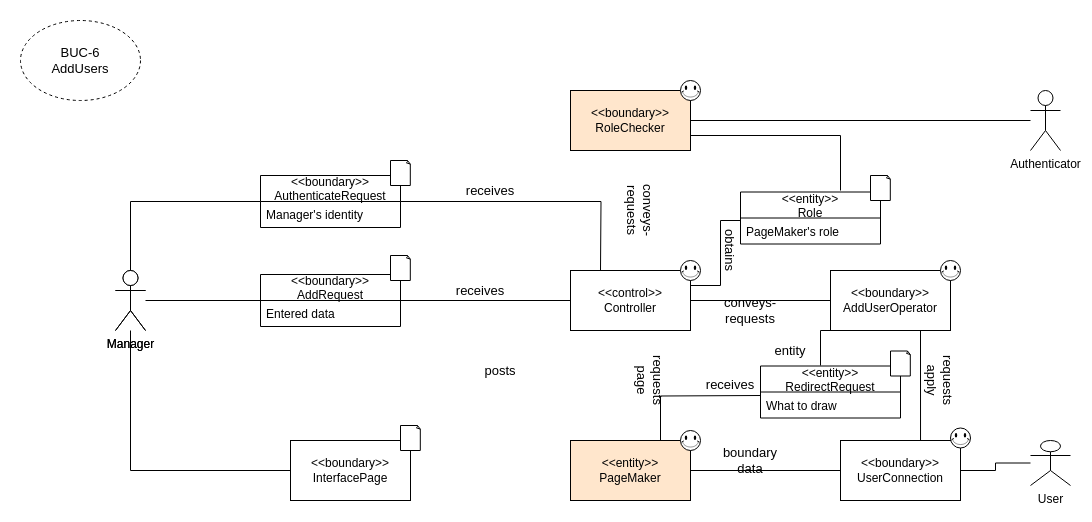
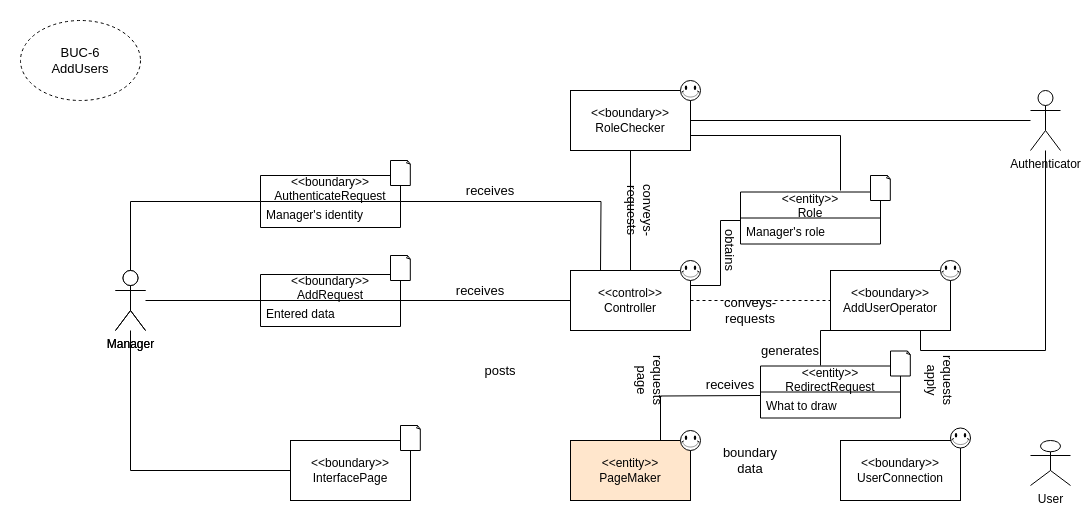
(631, 121) -> (631, 121)
none -> (631, 211)
(795, 232) -> (788, 232)
(761, 301) -> (761, 301)
(791, 351) -> (791, 351)
(921, 394) -> (1046, 315)
(996, 467) -> none
(766, 471) -> none
